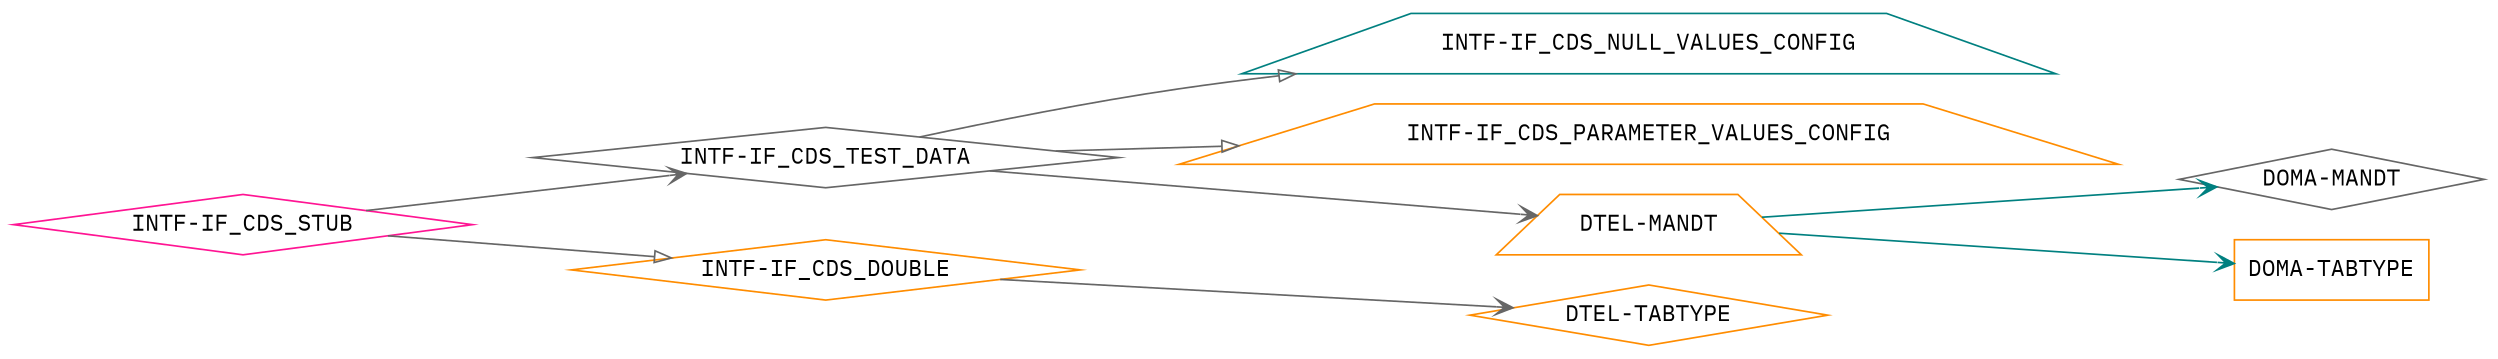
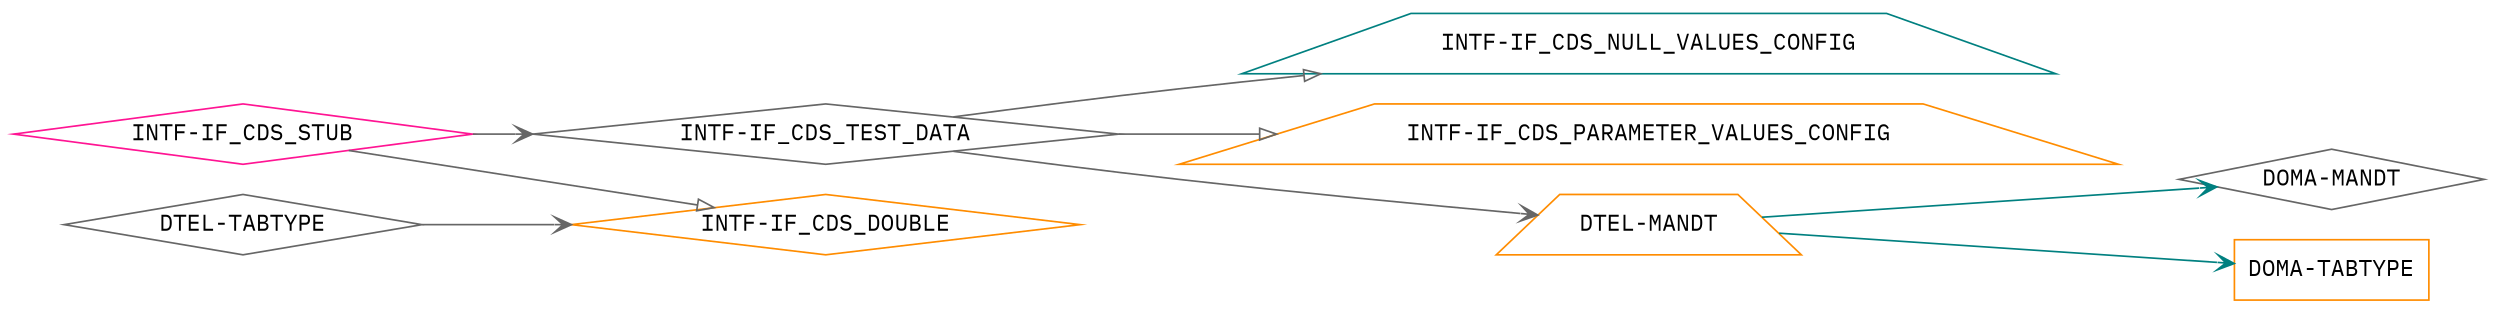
(1248, 293) -> (488, 225)
(1649, 315) -> (243, 225)
